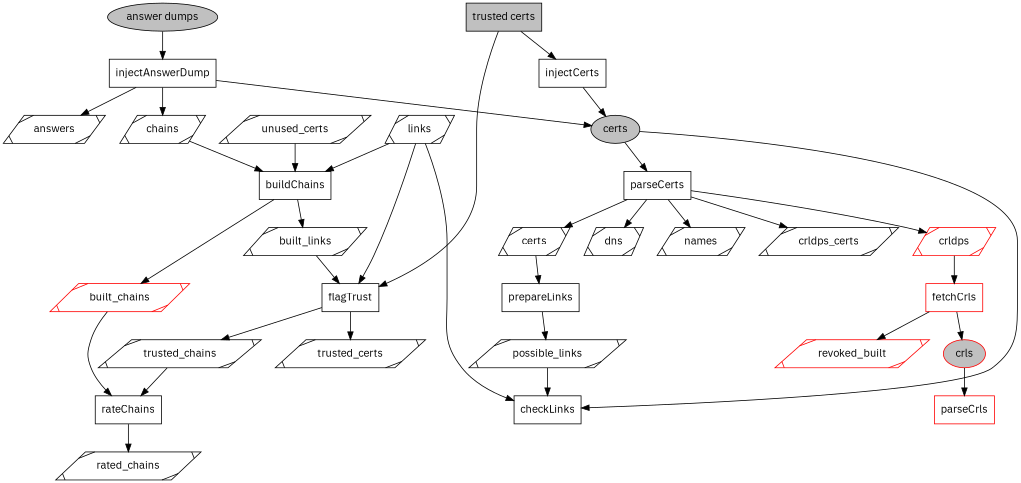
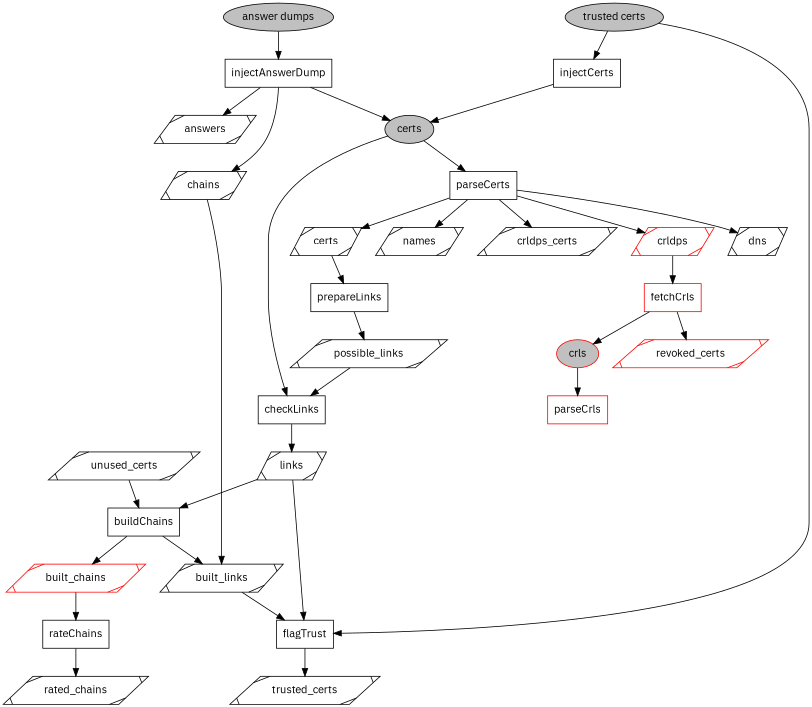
(504, 17) -> (614, 17)
(222, 155) -> (222, 377)
(447, 283) -> (292, 434)
(180, 354) -> none
(852, 354) -> (691, 354)
